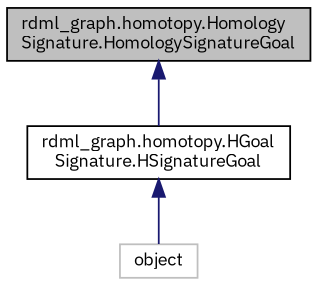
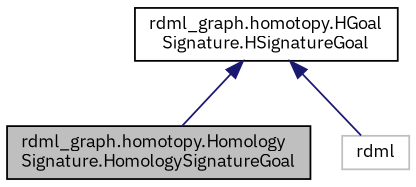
(159, 103) -> (206, 100)
(159, 261) -> (376, 153)
